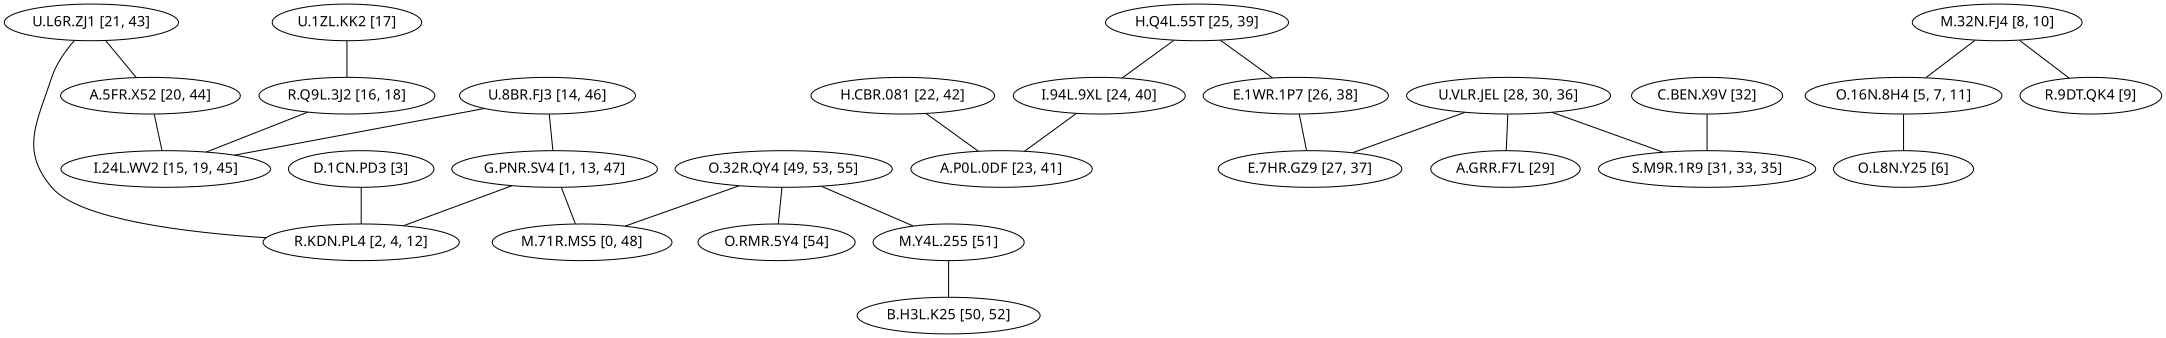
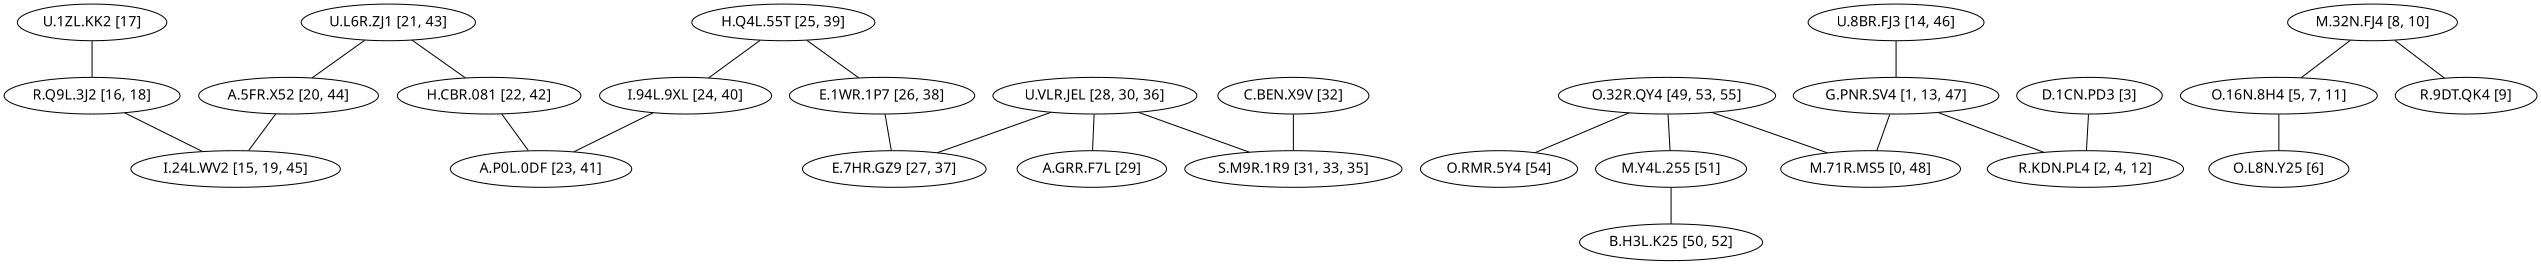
(359, 132) -> none
(78, 205) -> (439, 59)
